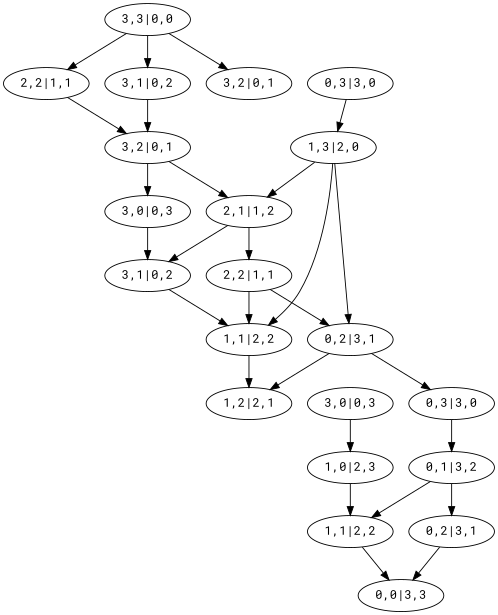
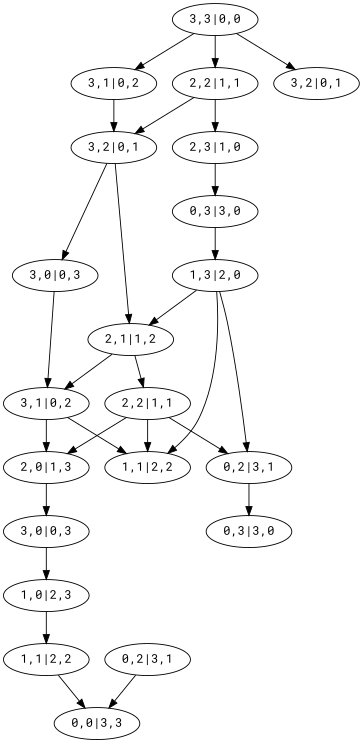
none -> (215, 148)
(249, 404) -> none
none -> (46, 468)
(452, 468) -> none
